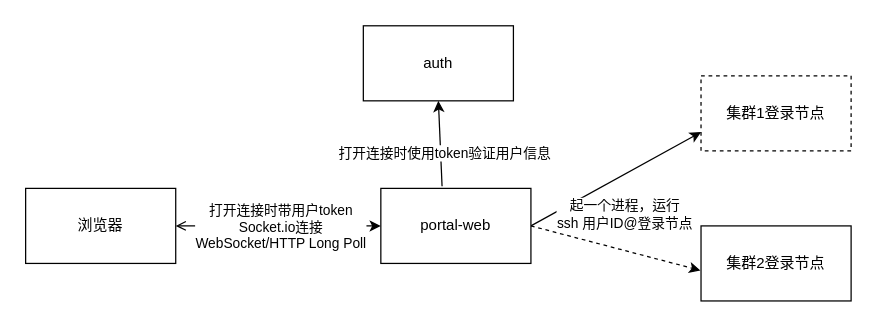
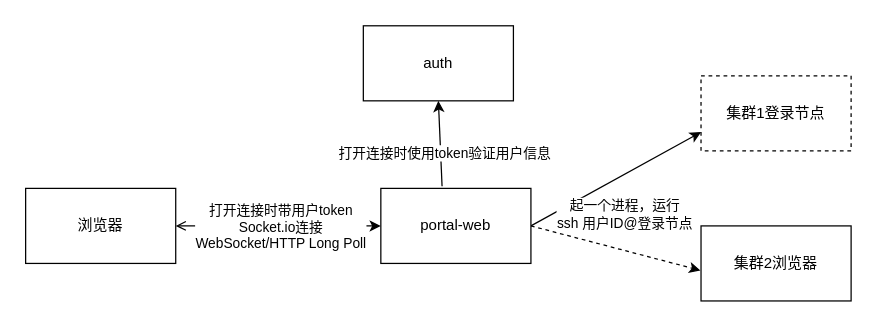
(776, 263) -> (776, 263)
